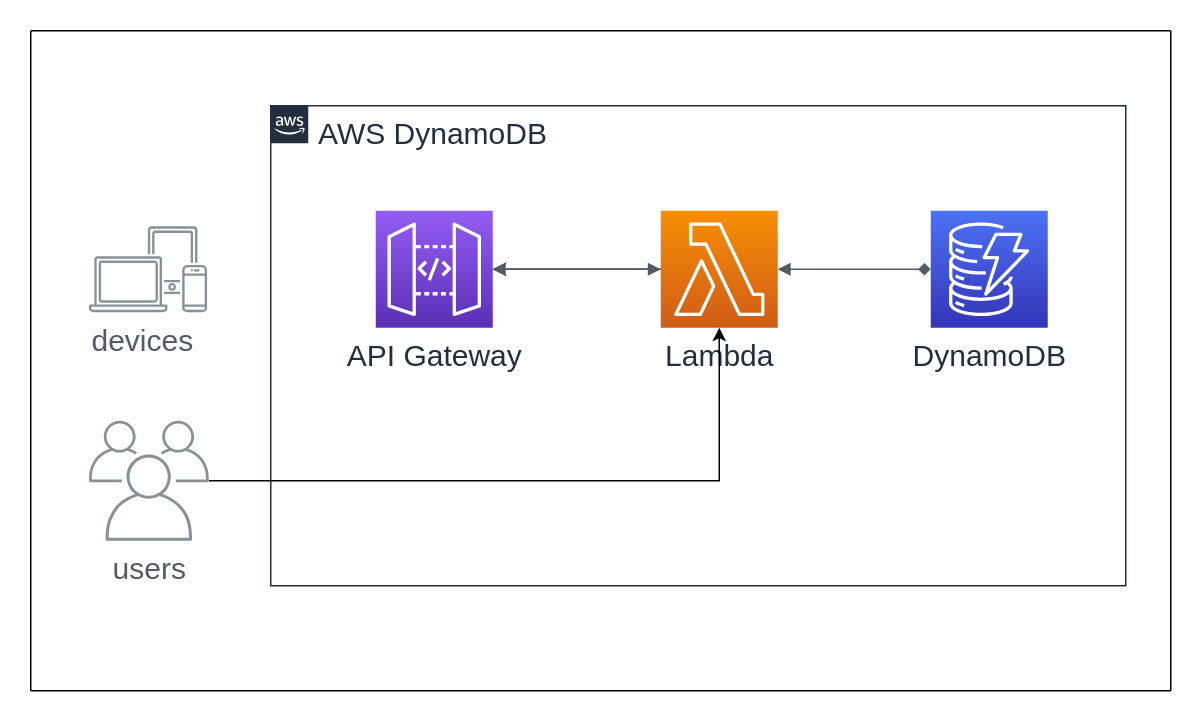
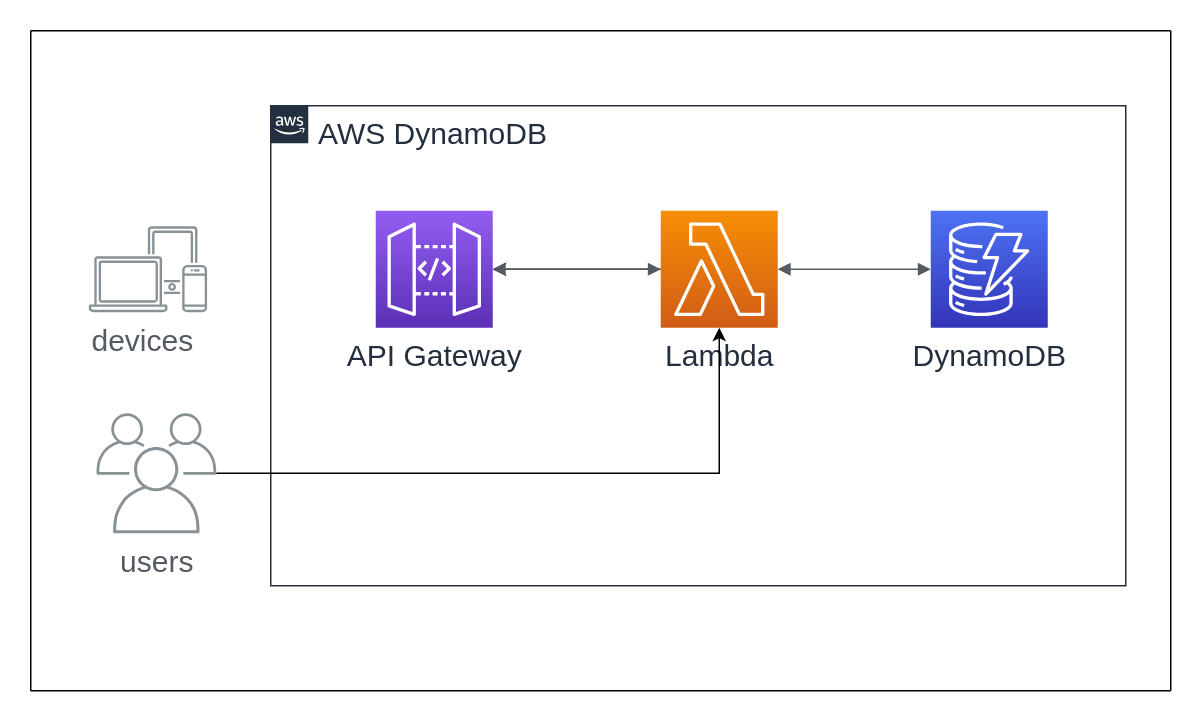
(917, 269) -> (917, 269)
(149, 481) -> (156, 473)
